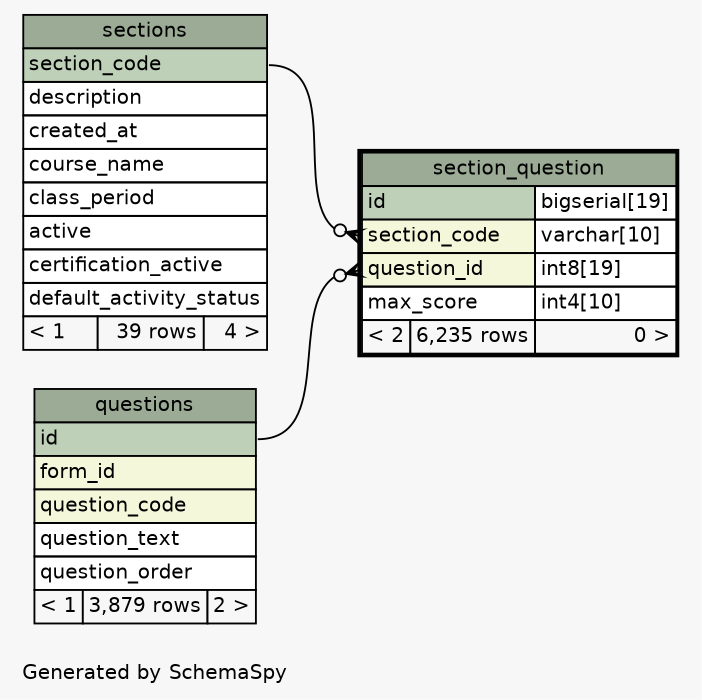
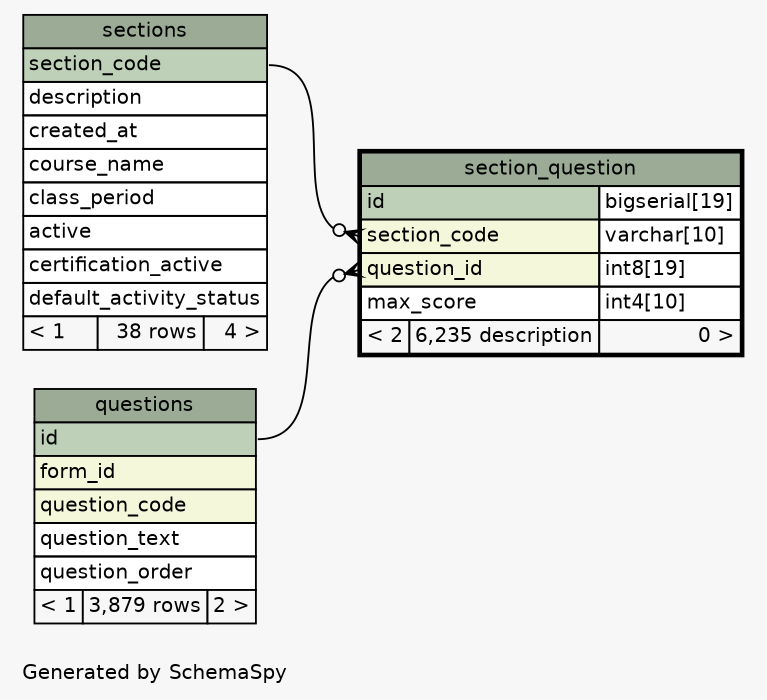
(157, 332) -> (157, 332)
(473, 336) -> (504, 336)
